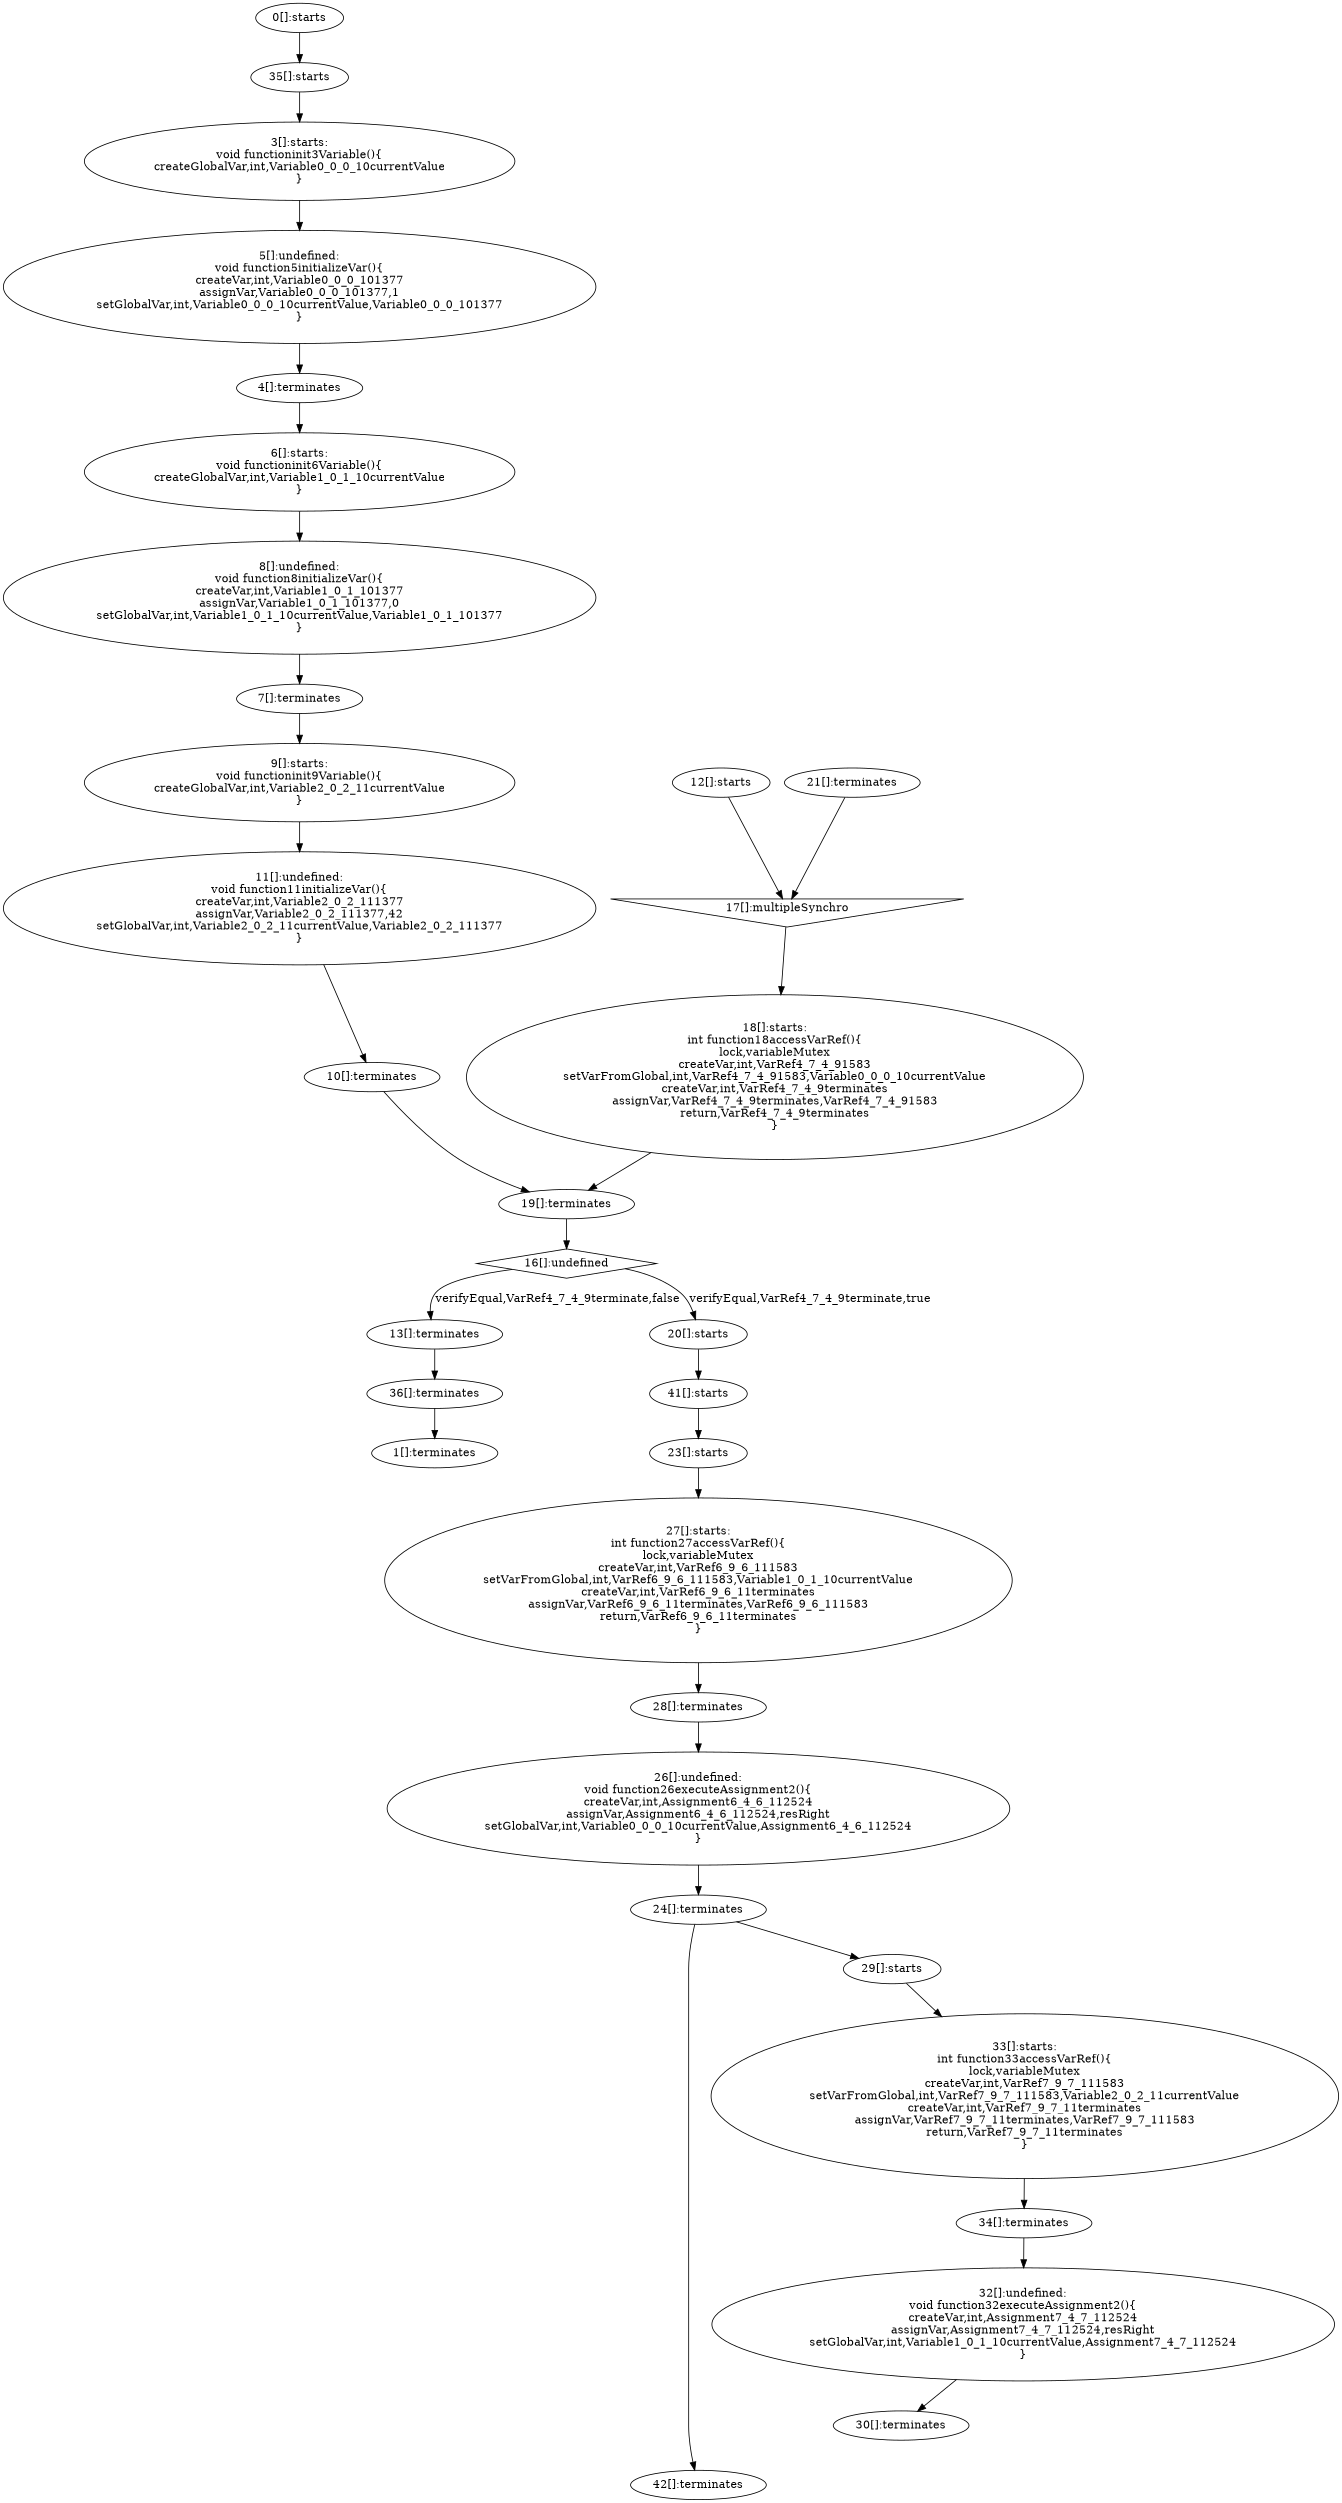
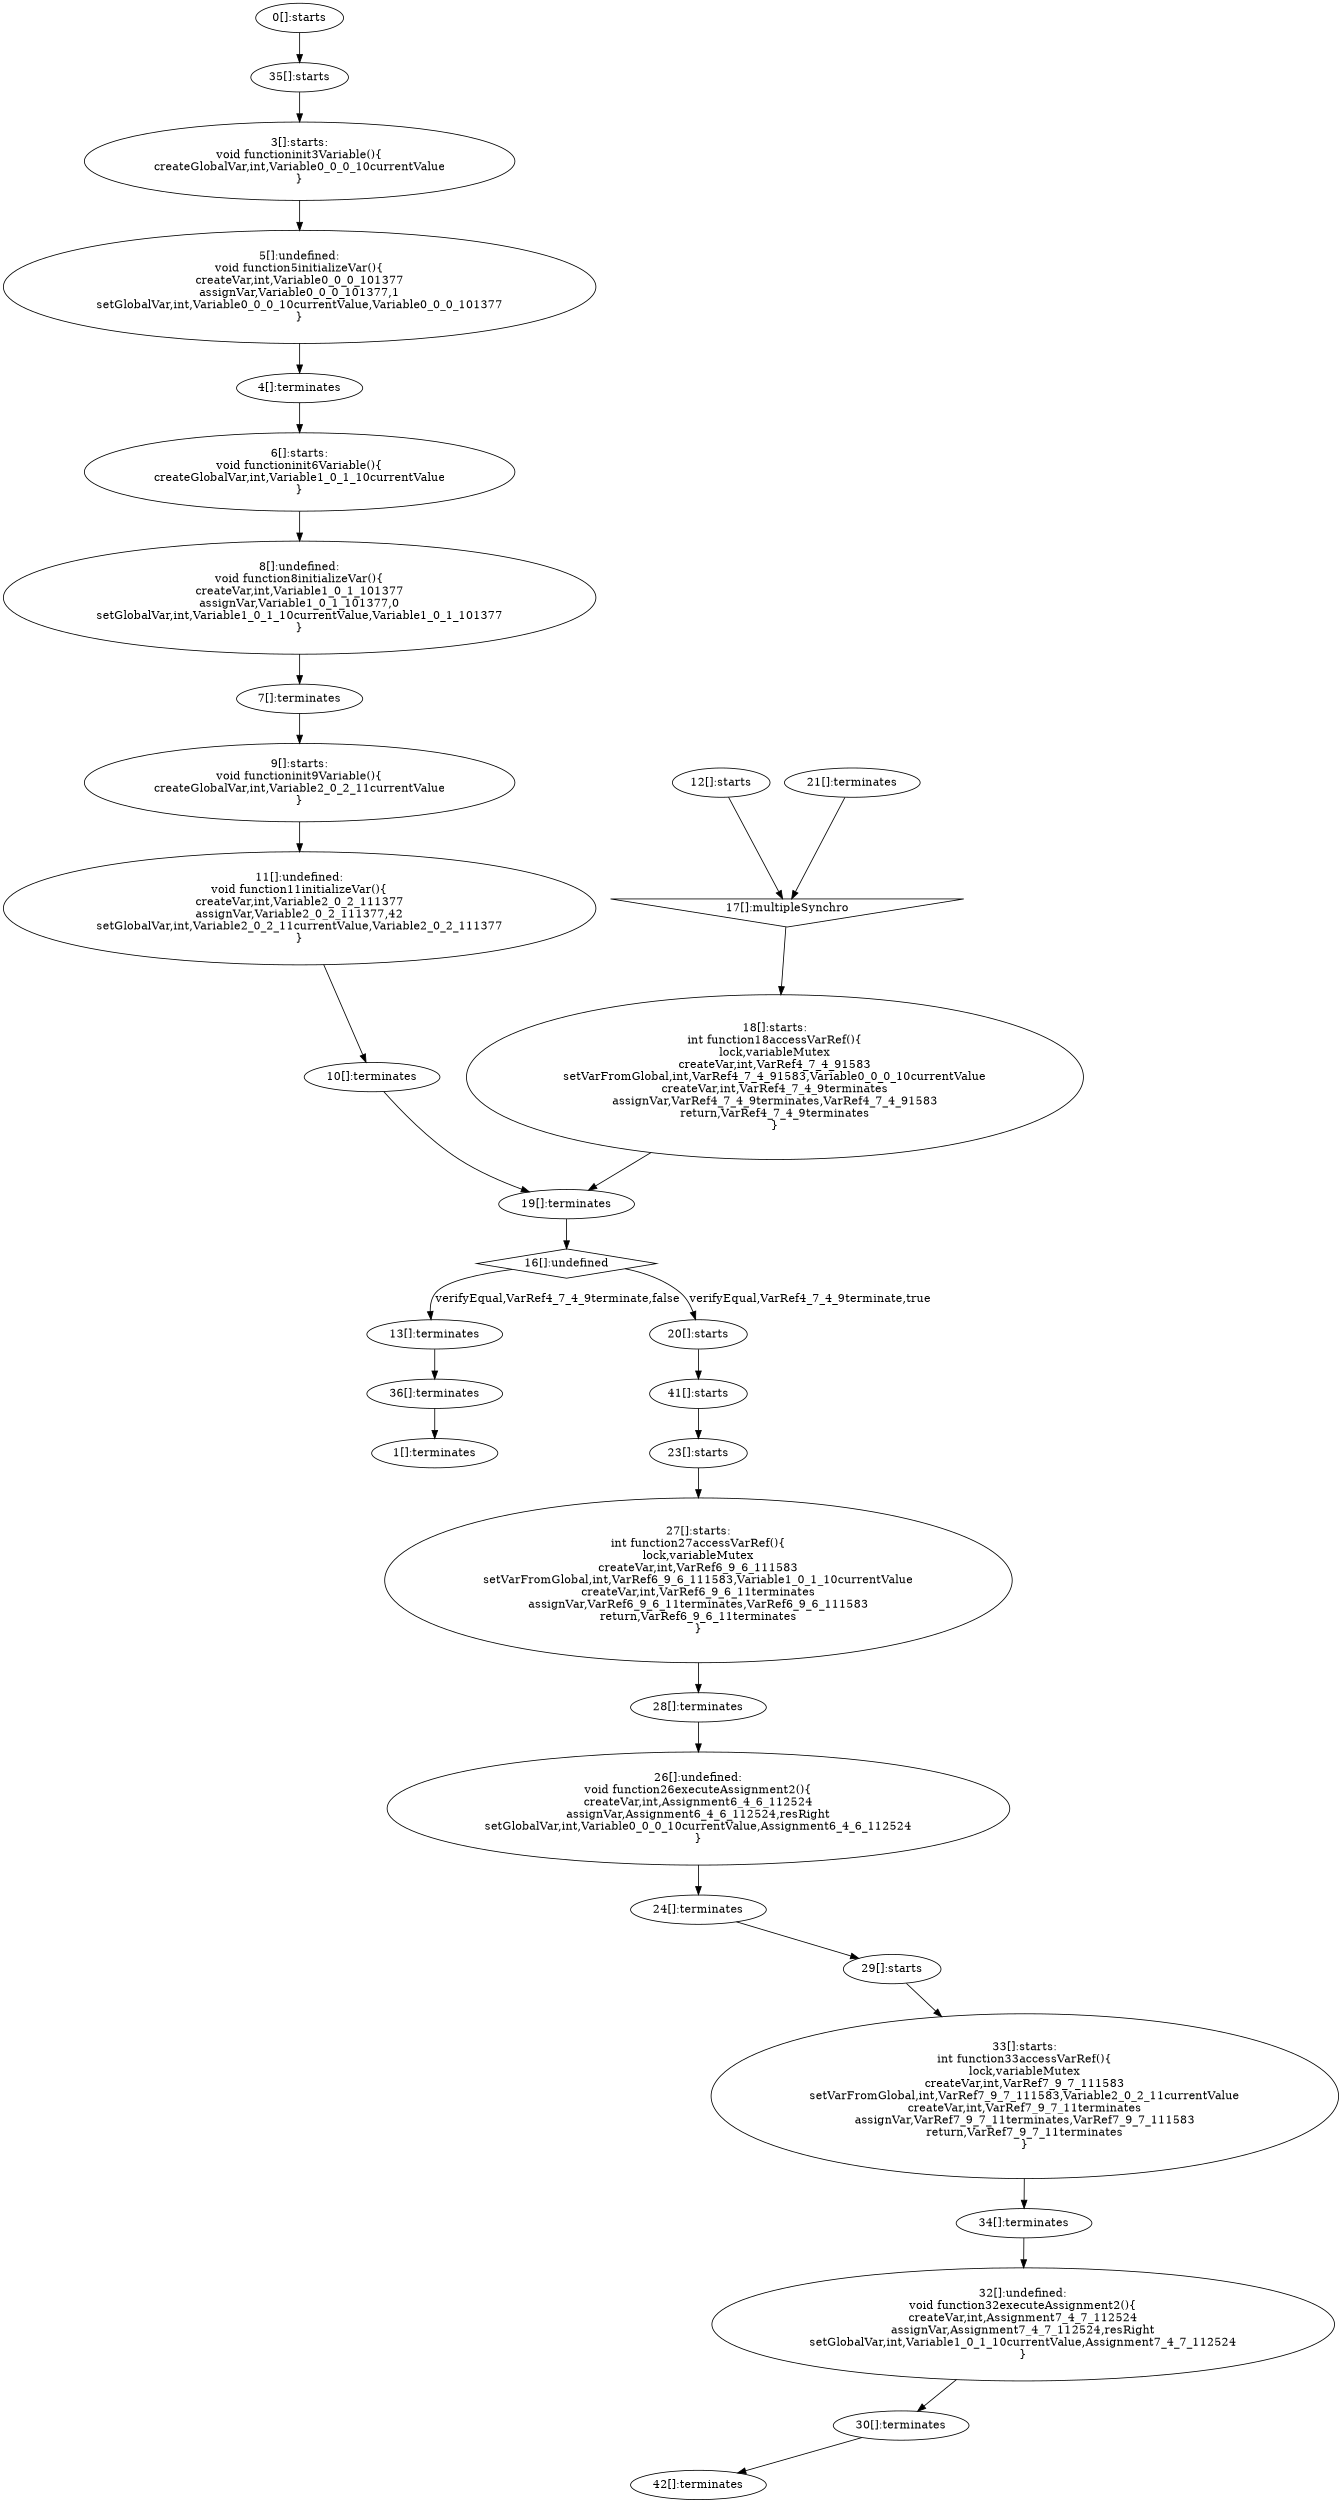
(689, 2193) -> (804, 2454)
